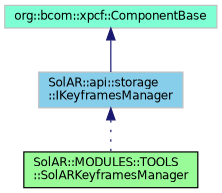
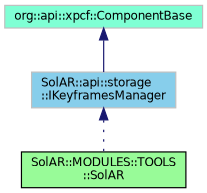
(111, 17) -> (104, 17)
(111, 170) -> (104, 170)
